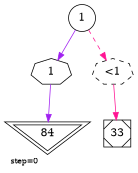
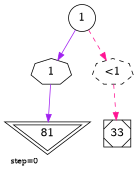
(115, 98) -> (115, 98)
(48, 134) -> (48, 134)
